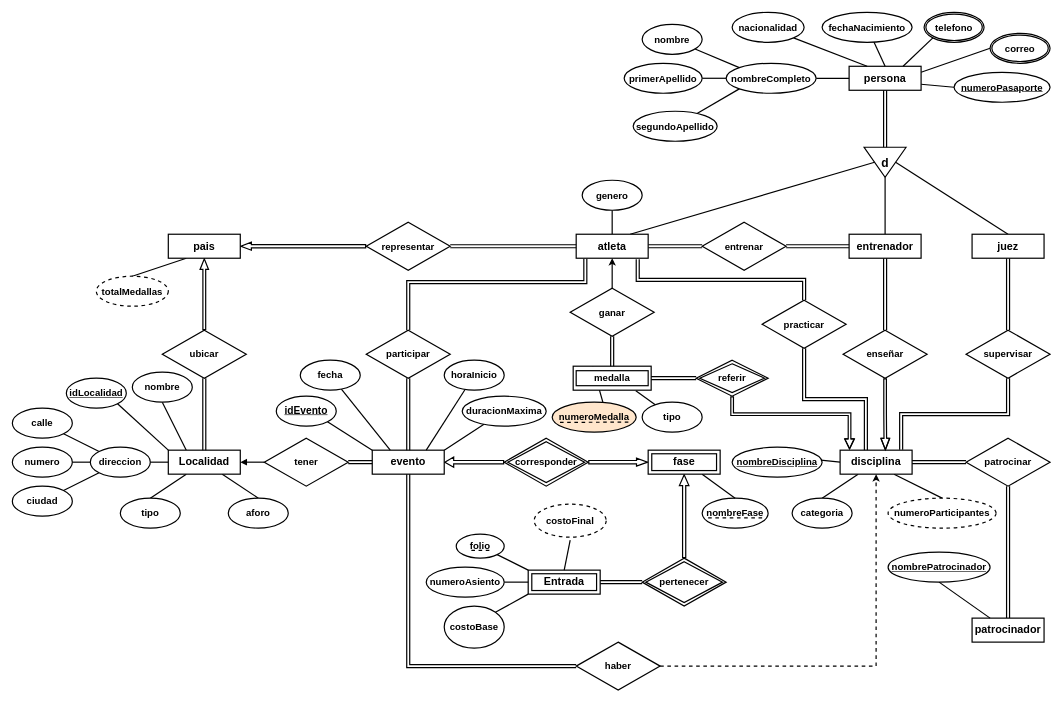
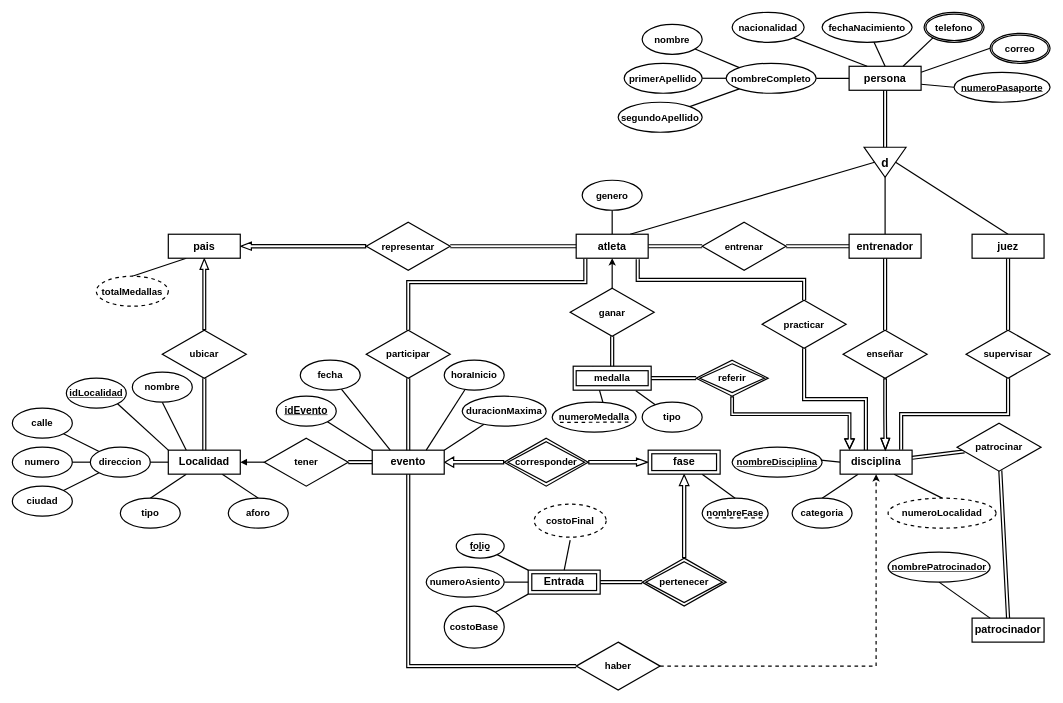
(675, 126) -> (660, 117)
(594, 417) -> (594, 417)
(1008, 462) -> (999, 447)
(942, 513) -> (942, 513)
